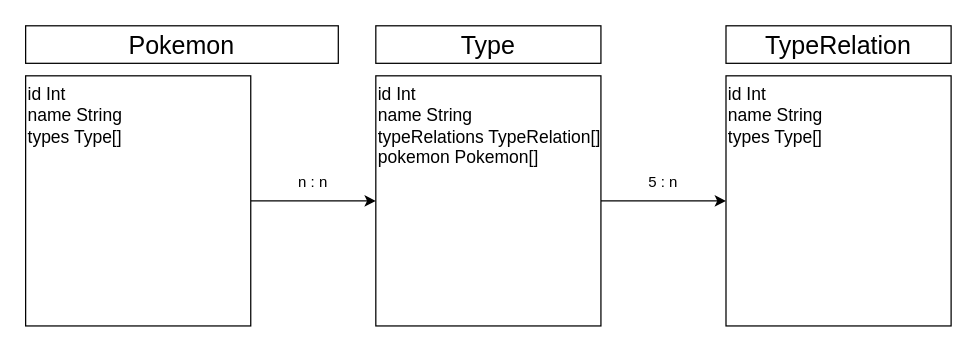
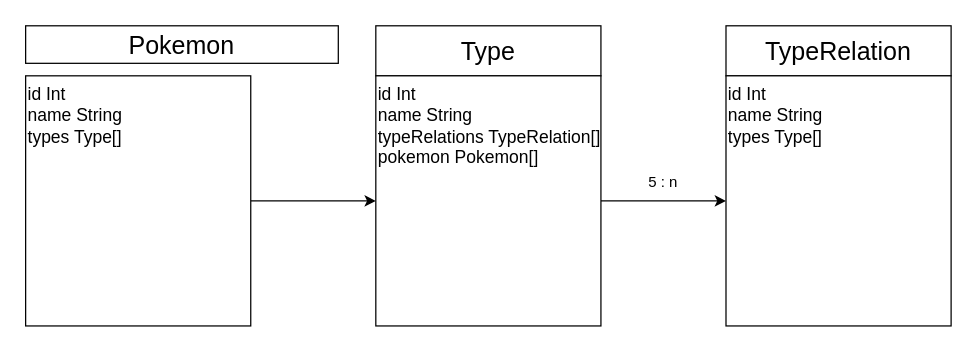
(488, 44) -> (488, 51)
(838, 44) -> (838, 51)
(313, 182) -> none
